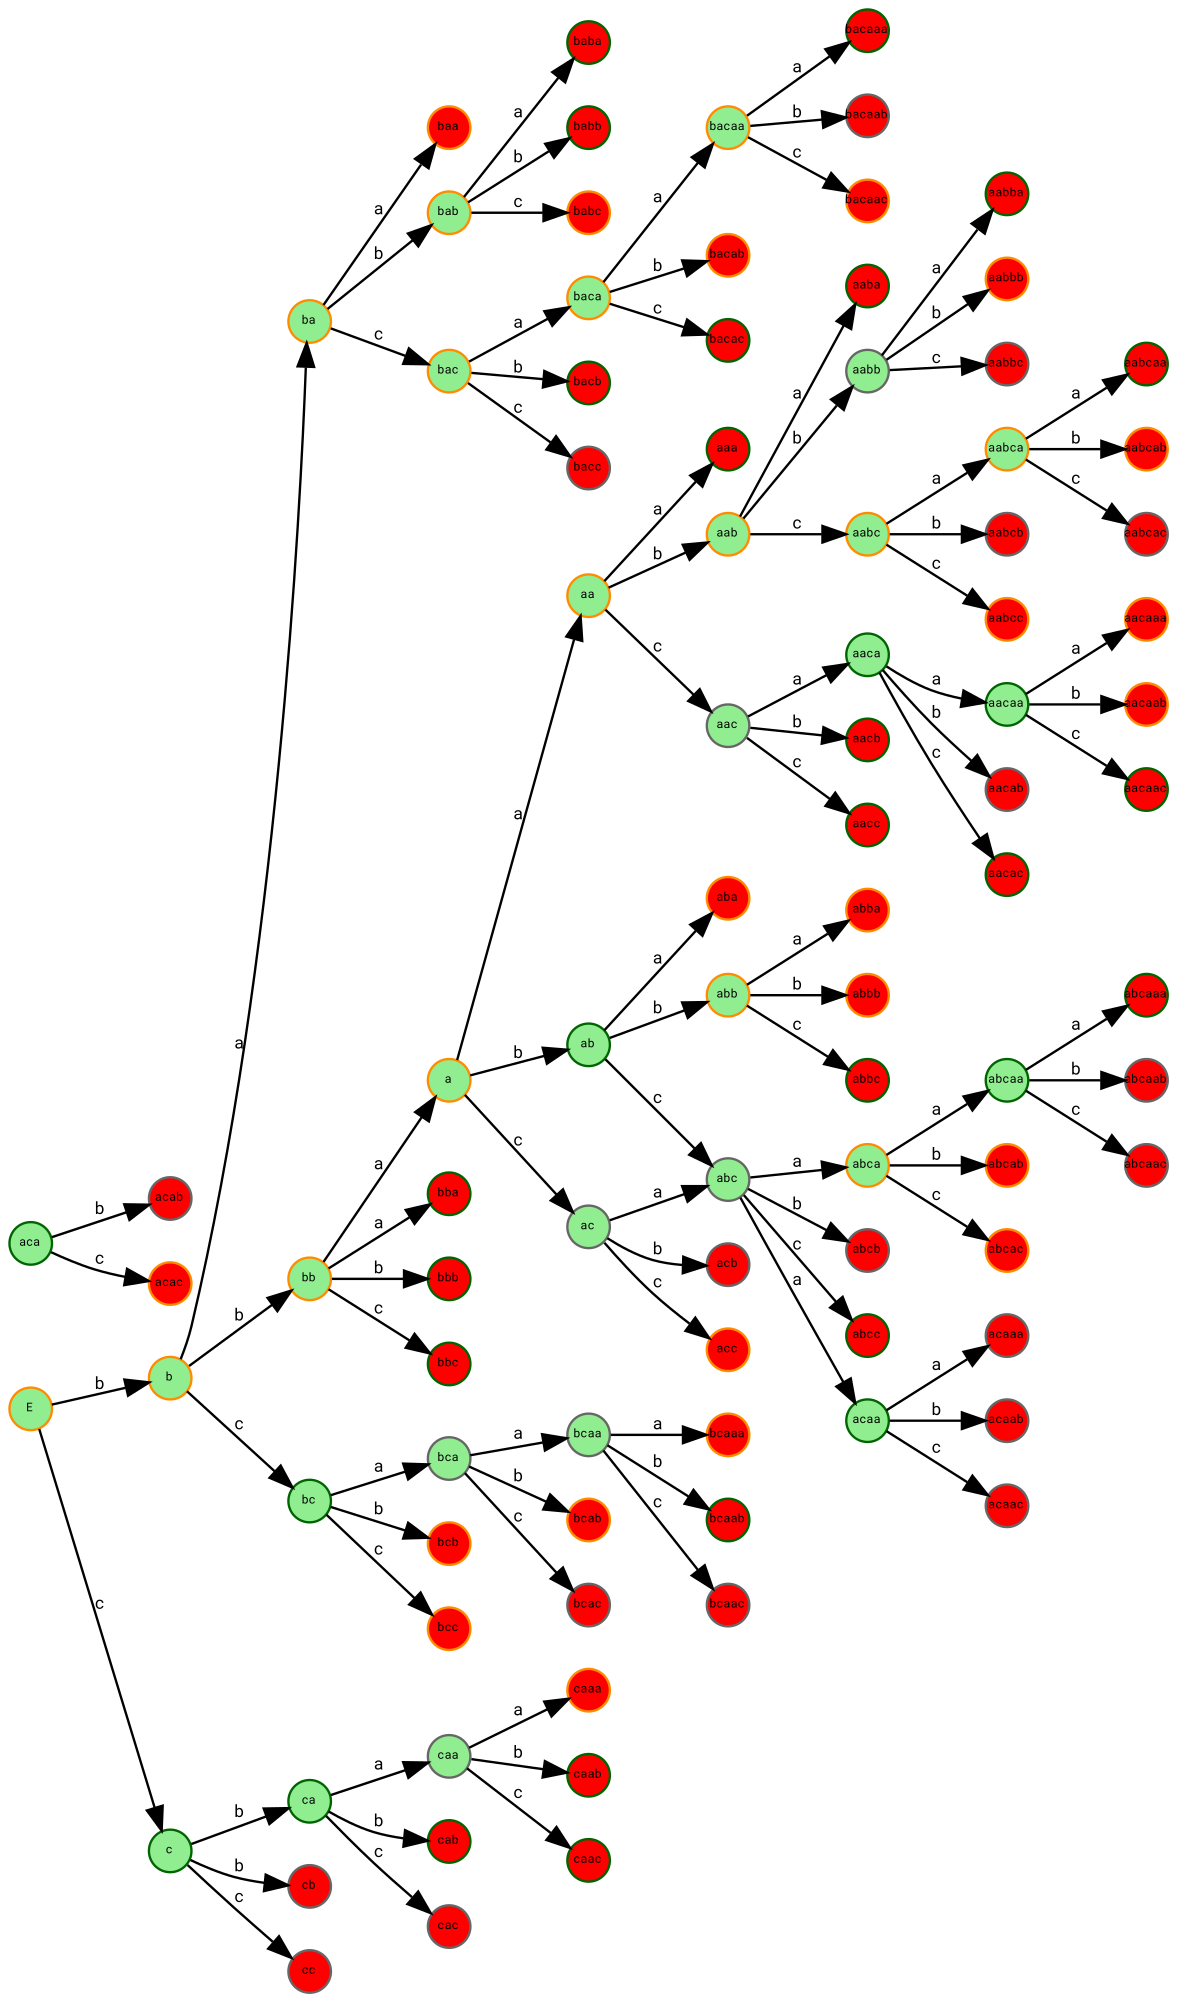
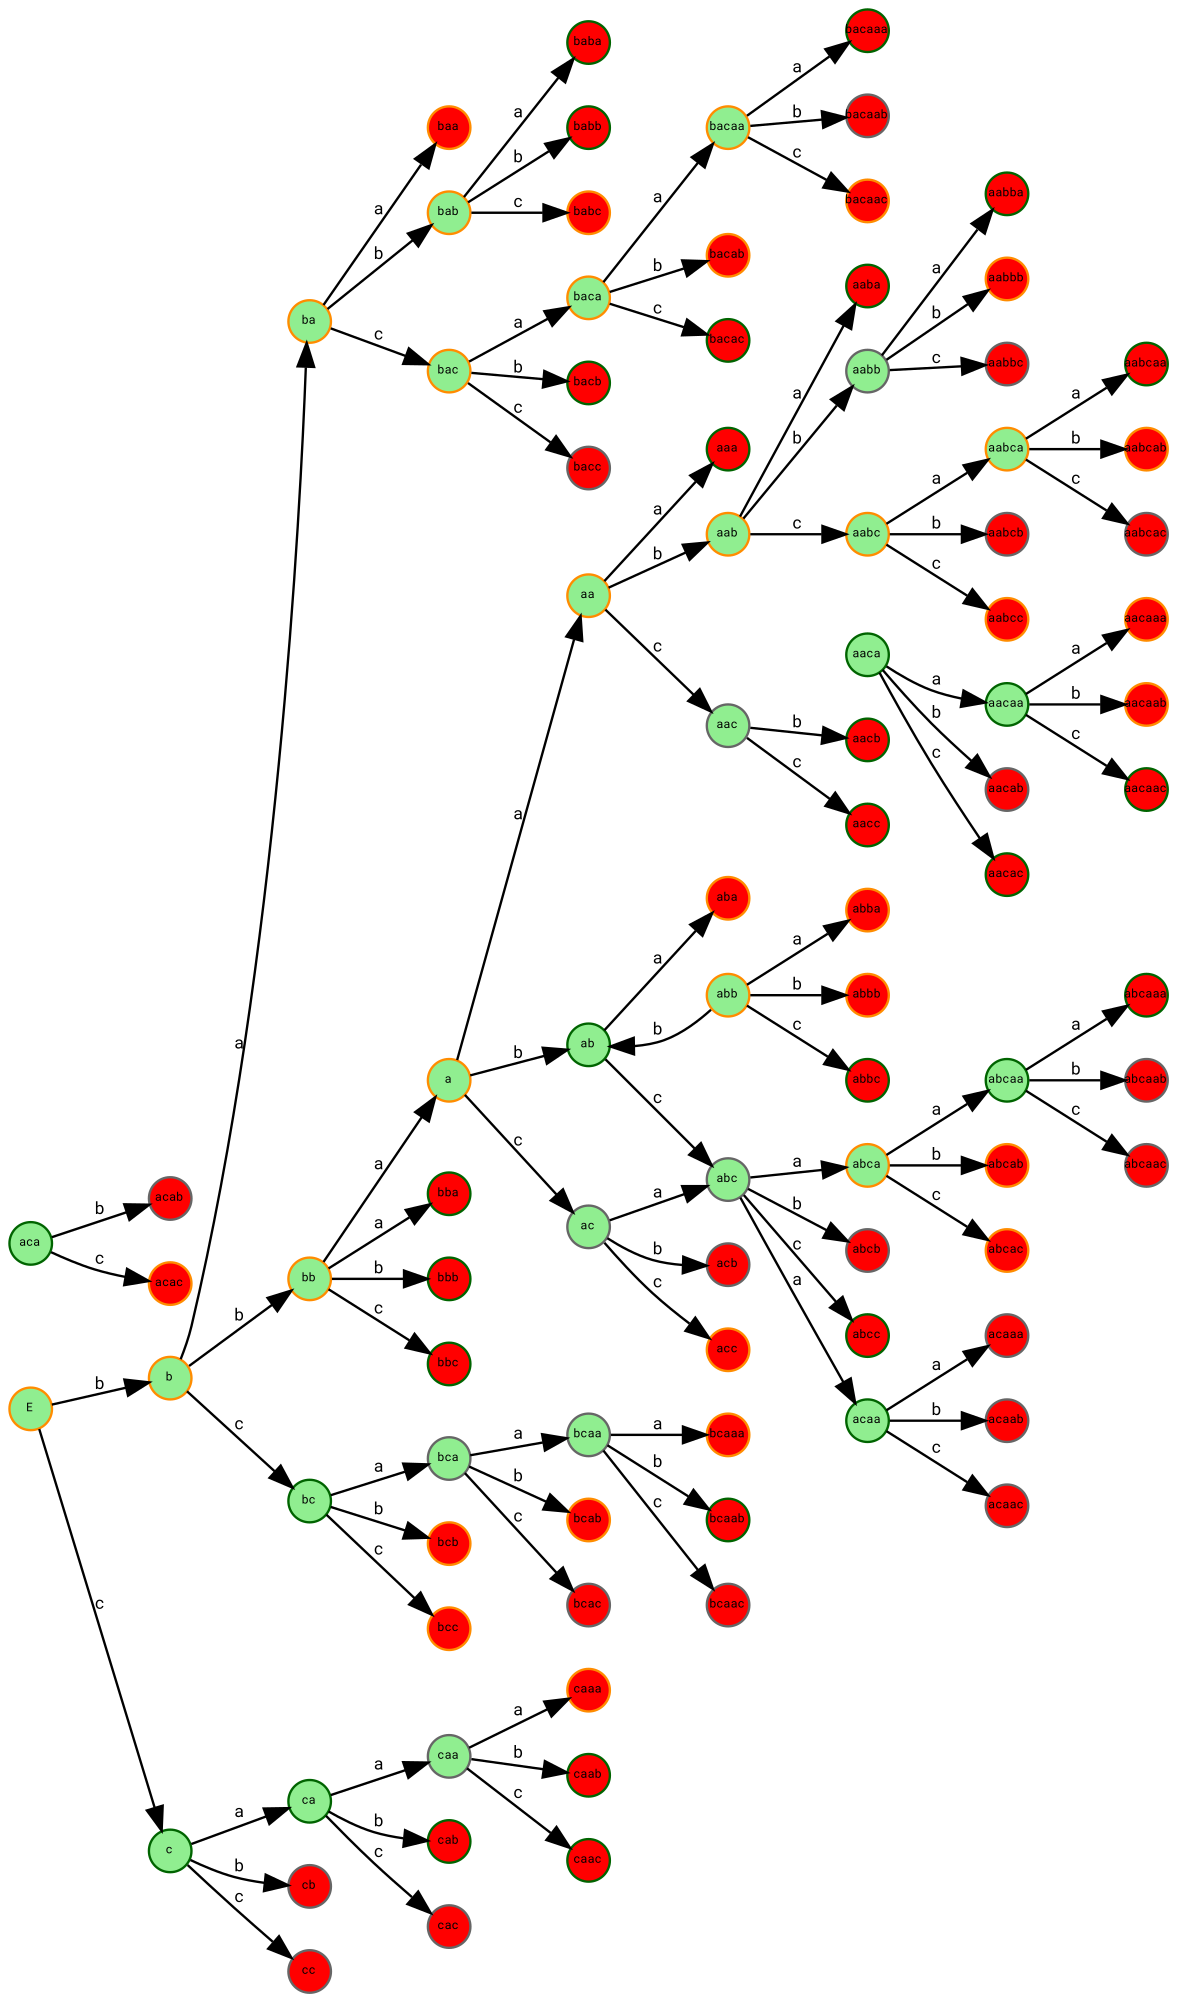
(787, 696) -> none
(647, 1024) -> (676, 1035)
(240, 1813) -> (240, 1813)
